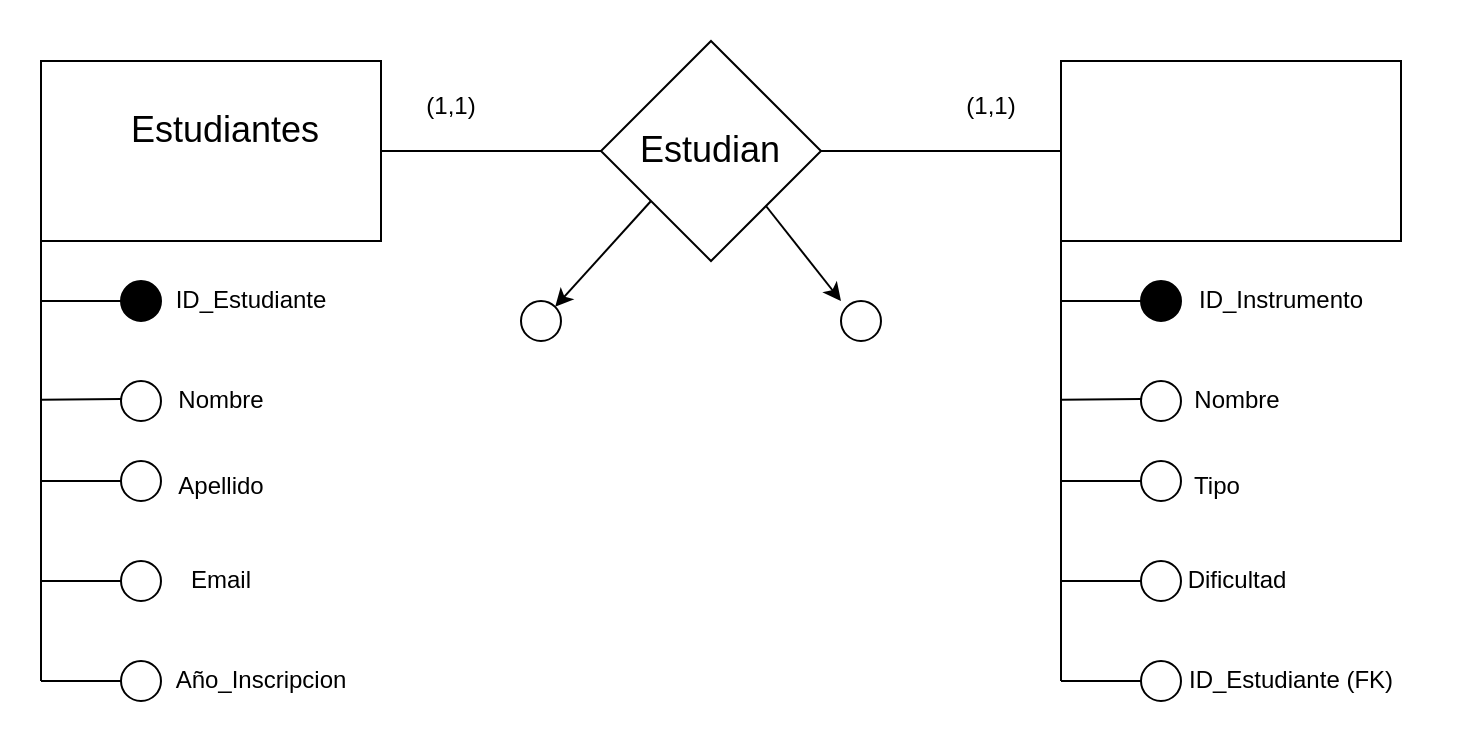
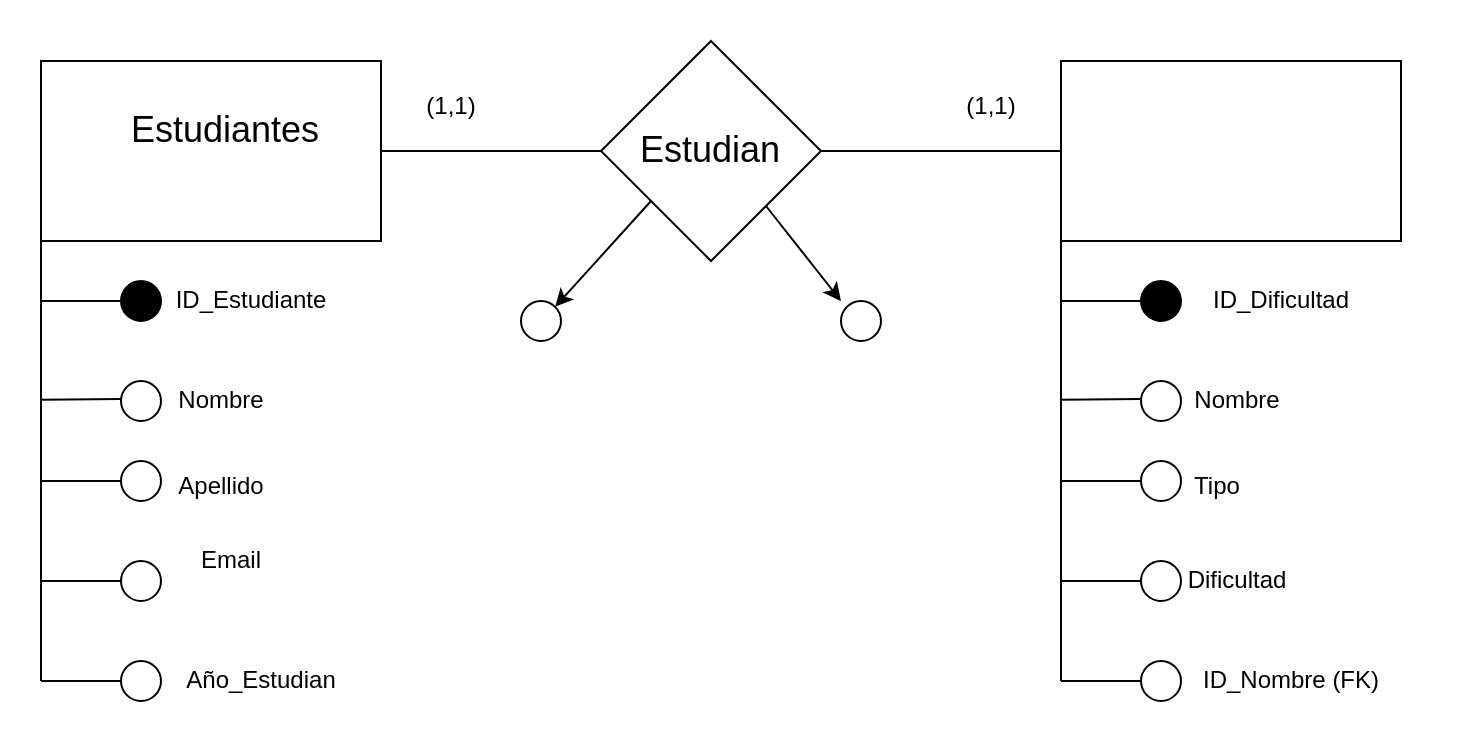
(1282, 301) -> (1282, 301)
(221, 581) -> (231, 561)
(262, 681) -> (262, 681)
(1292, 681) -> (1292, 681)
